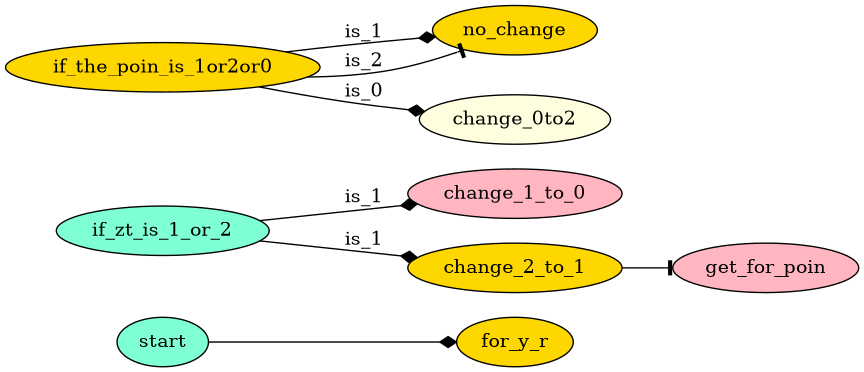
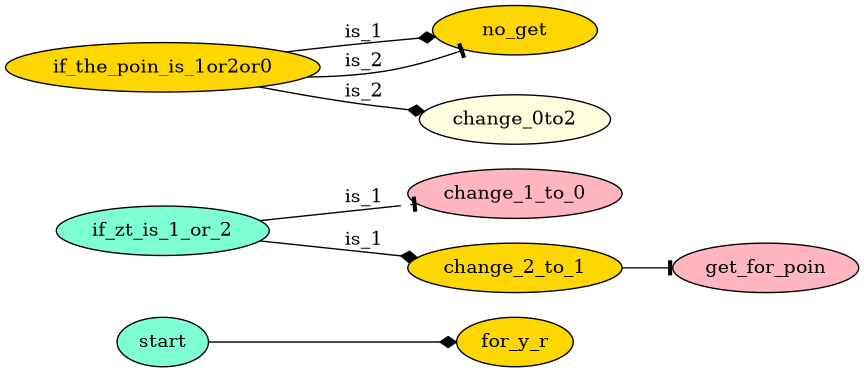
(515, 30) -> (515, 30)
(364, 91) -> (364, 91)
(330, 213) -> (330, 213)
